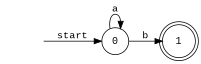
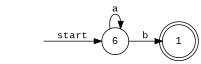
(115, 41) -> (115, 41)
